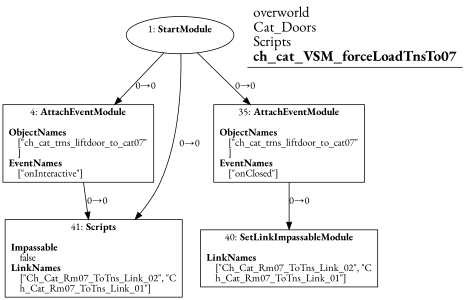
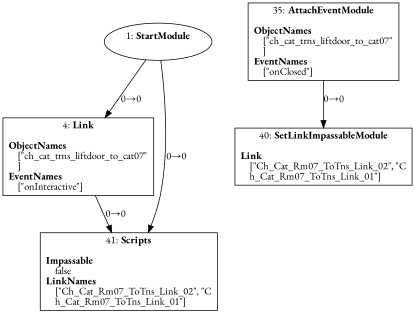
(355, 35) -> none
(221, 76) -> none
(83, 112) -> (83, 125)
(232, 258) -> (251, 156)
